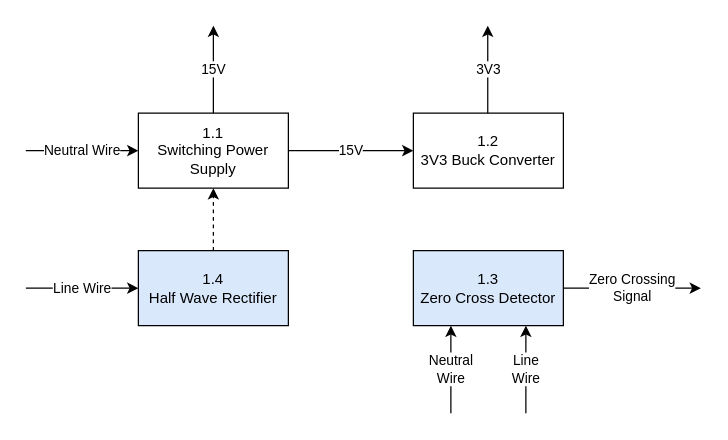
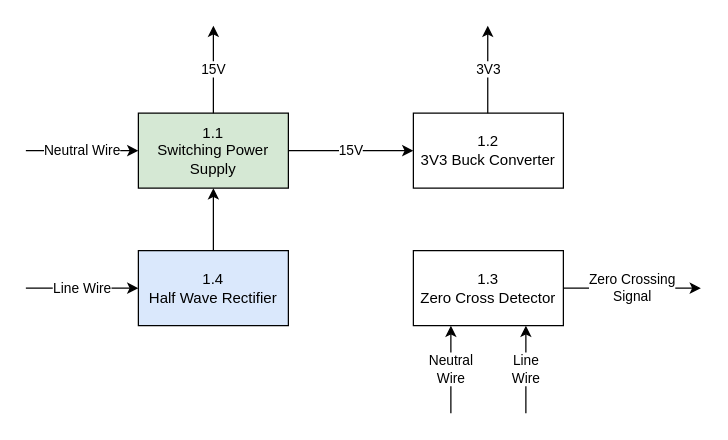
(213, 151) -> (213, 151)
(213, 222) -> (213, 222)
(488, 288) -> (488, 288)
